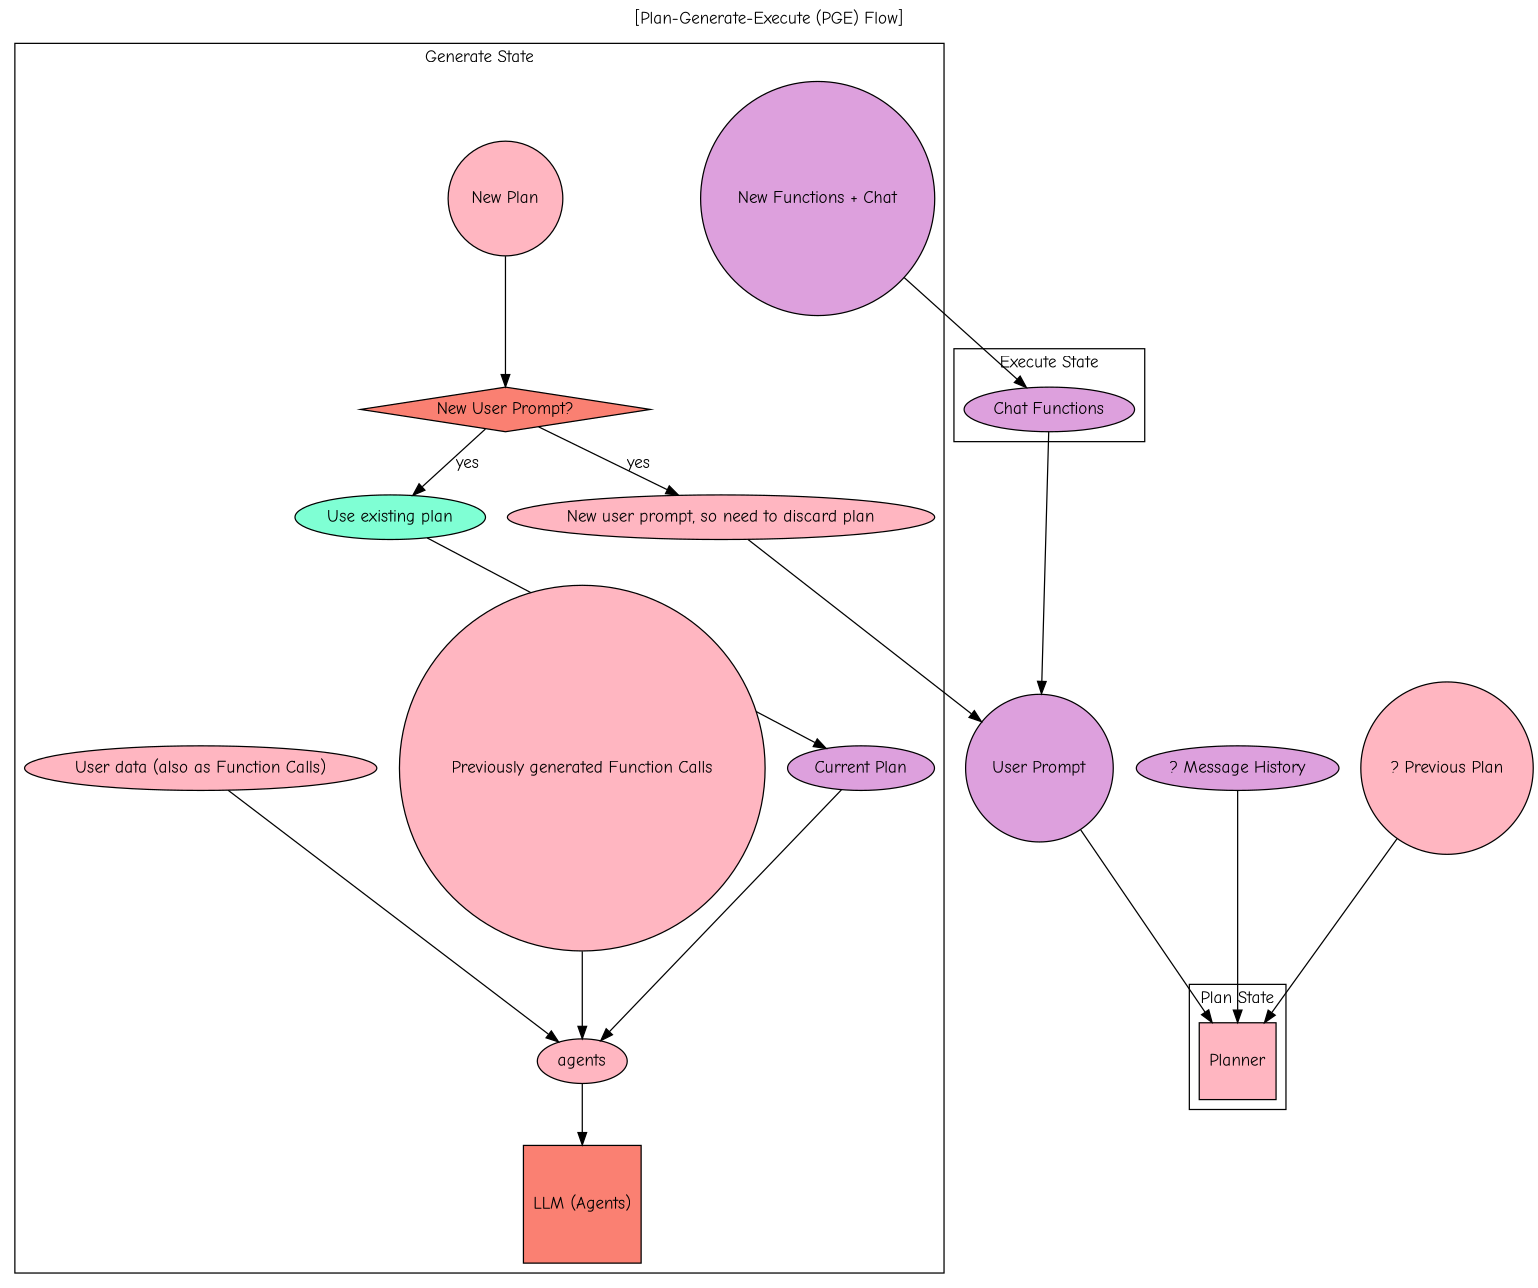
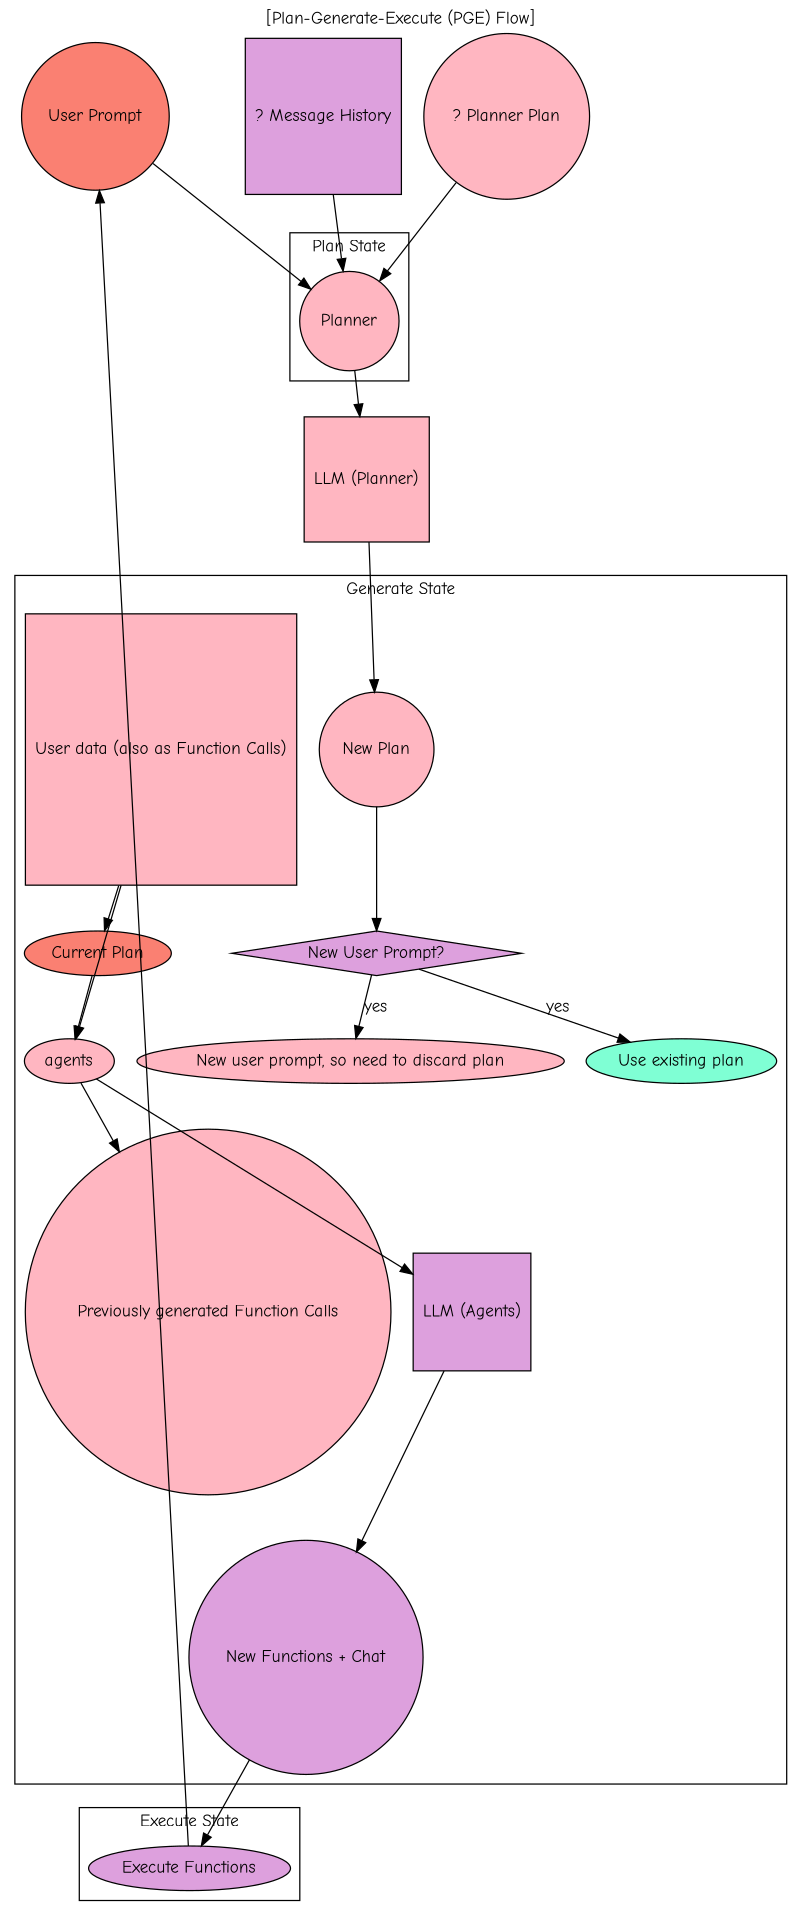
(505, 409) -> (377, 953)
(1049, 409) -> (190, 1868)
none -> (367, 479)
(860, 627) -> none
(621, 640) -> (114, 902)
(201, 768) -> (161, 749)
(861, 768) -> (98, 953)
(1039, 768) -> (95, 116)
(1238, 768) -> (323, 116)
(1447, 768) -> (507, 116)
(582, 989) -> (97, 1112)
(1238, 1061) -> (349, 321)
(582, 1204) -> (472, 1312)
none -> (403, 1456)
